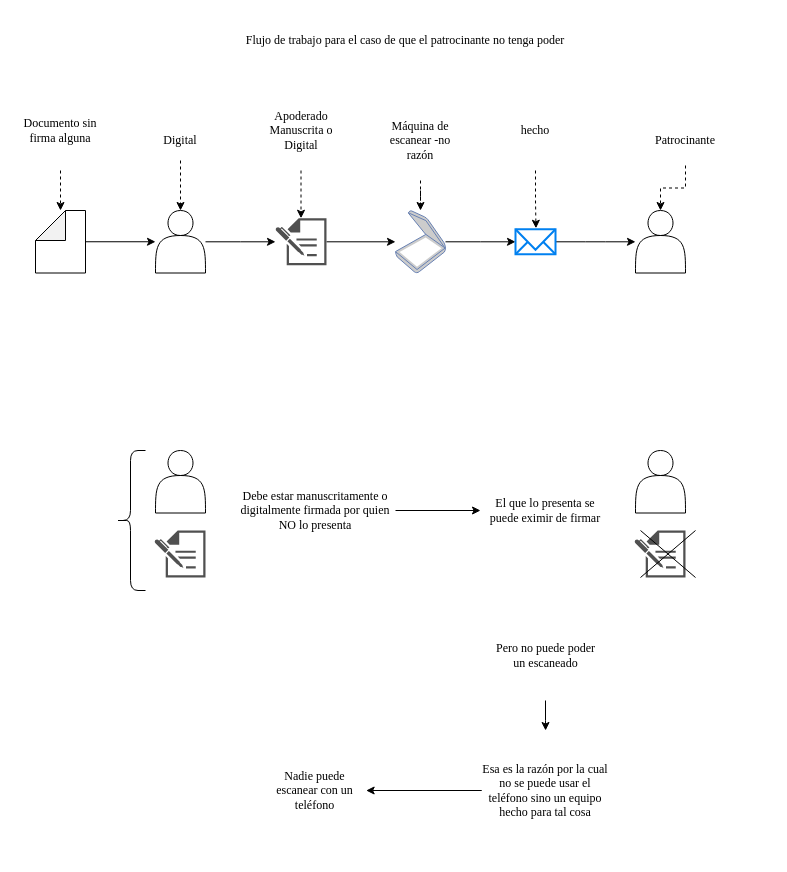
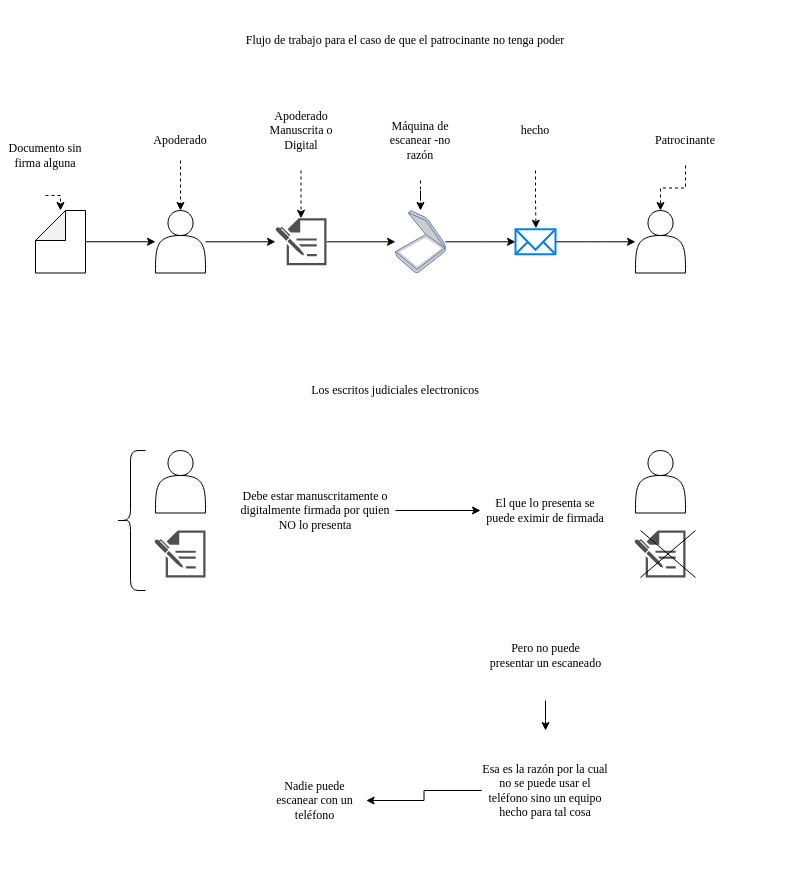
(61, 131) -> (46, 156)
(181, 141) -> (181, 141)
none -> (396, 391)
(546, 511) -> (546, 511)
(546, 656) -> (546, 656)
(316, 791) -> (316, 801)
